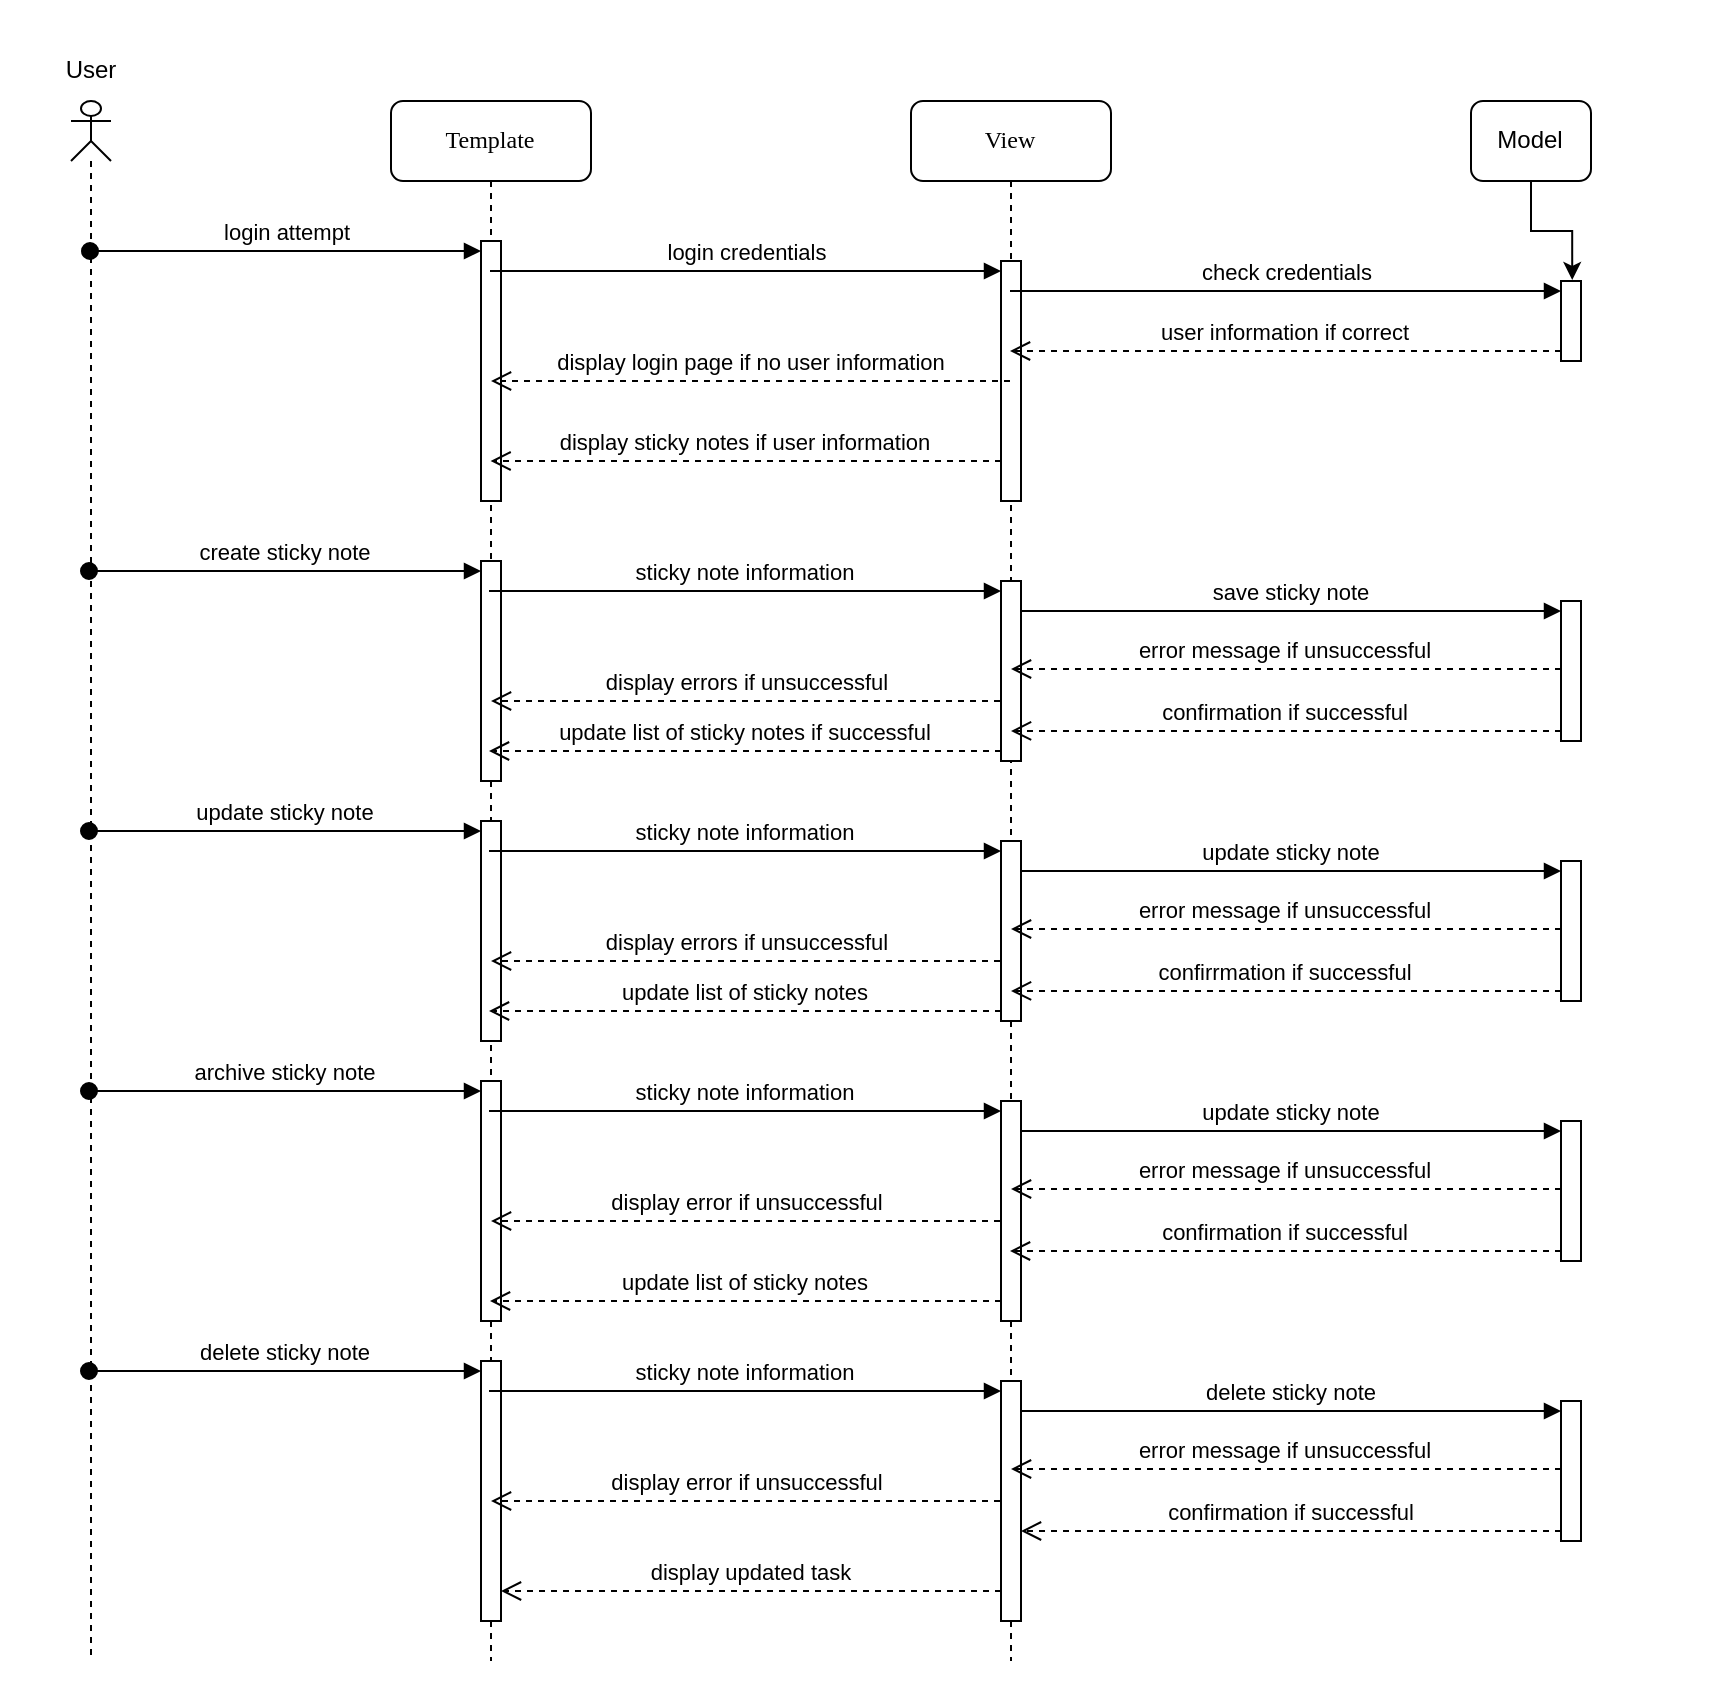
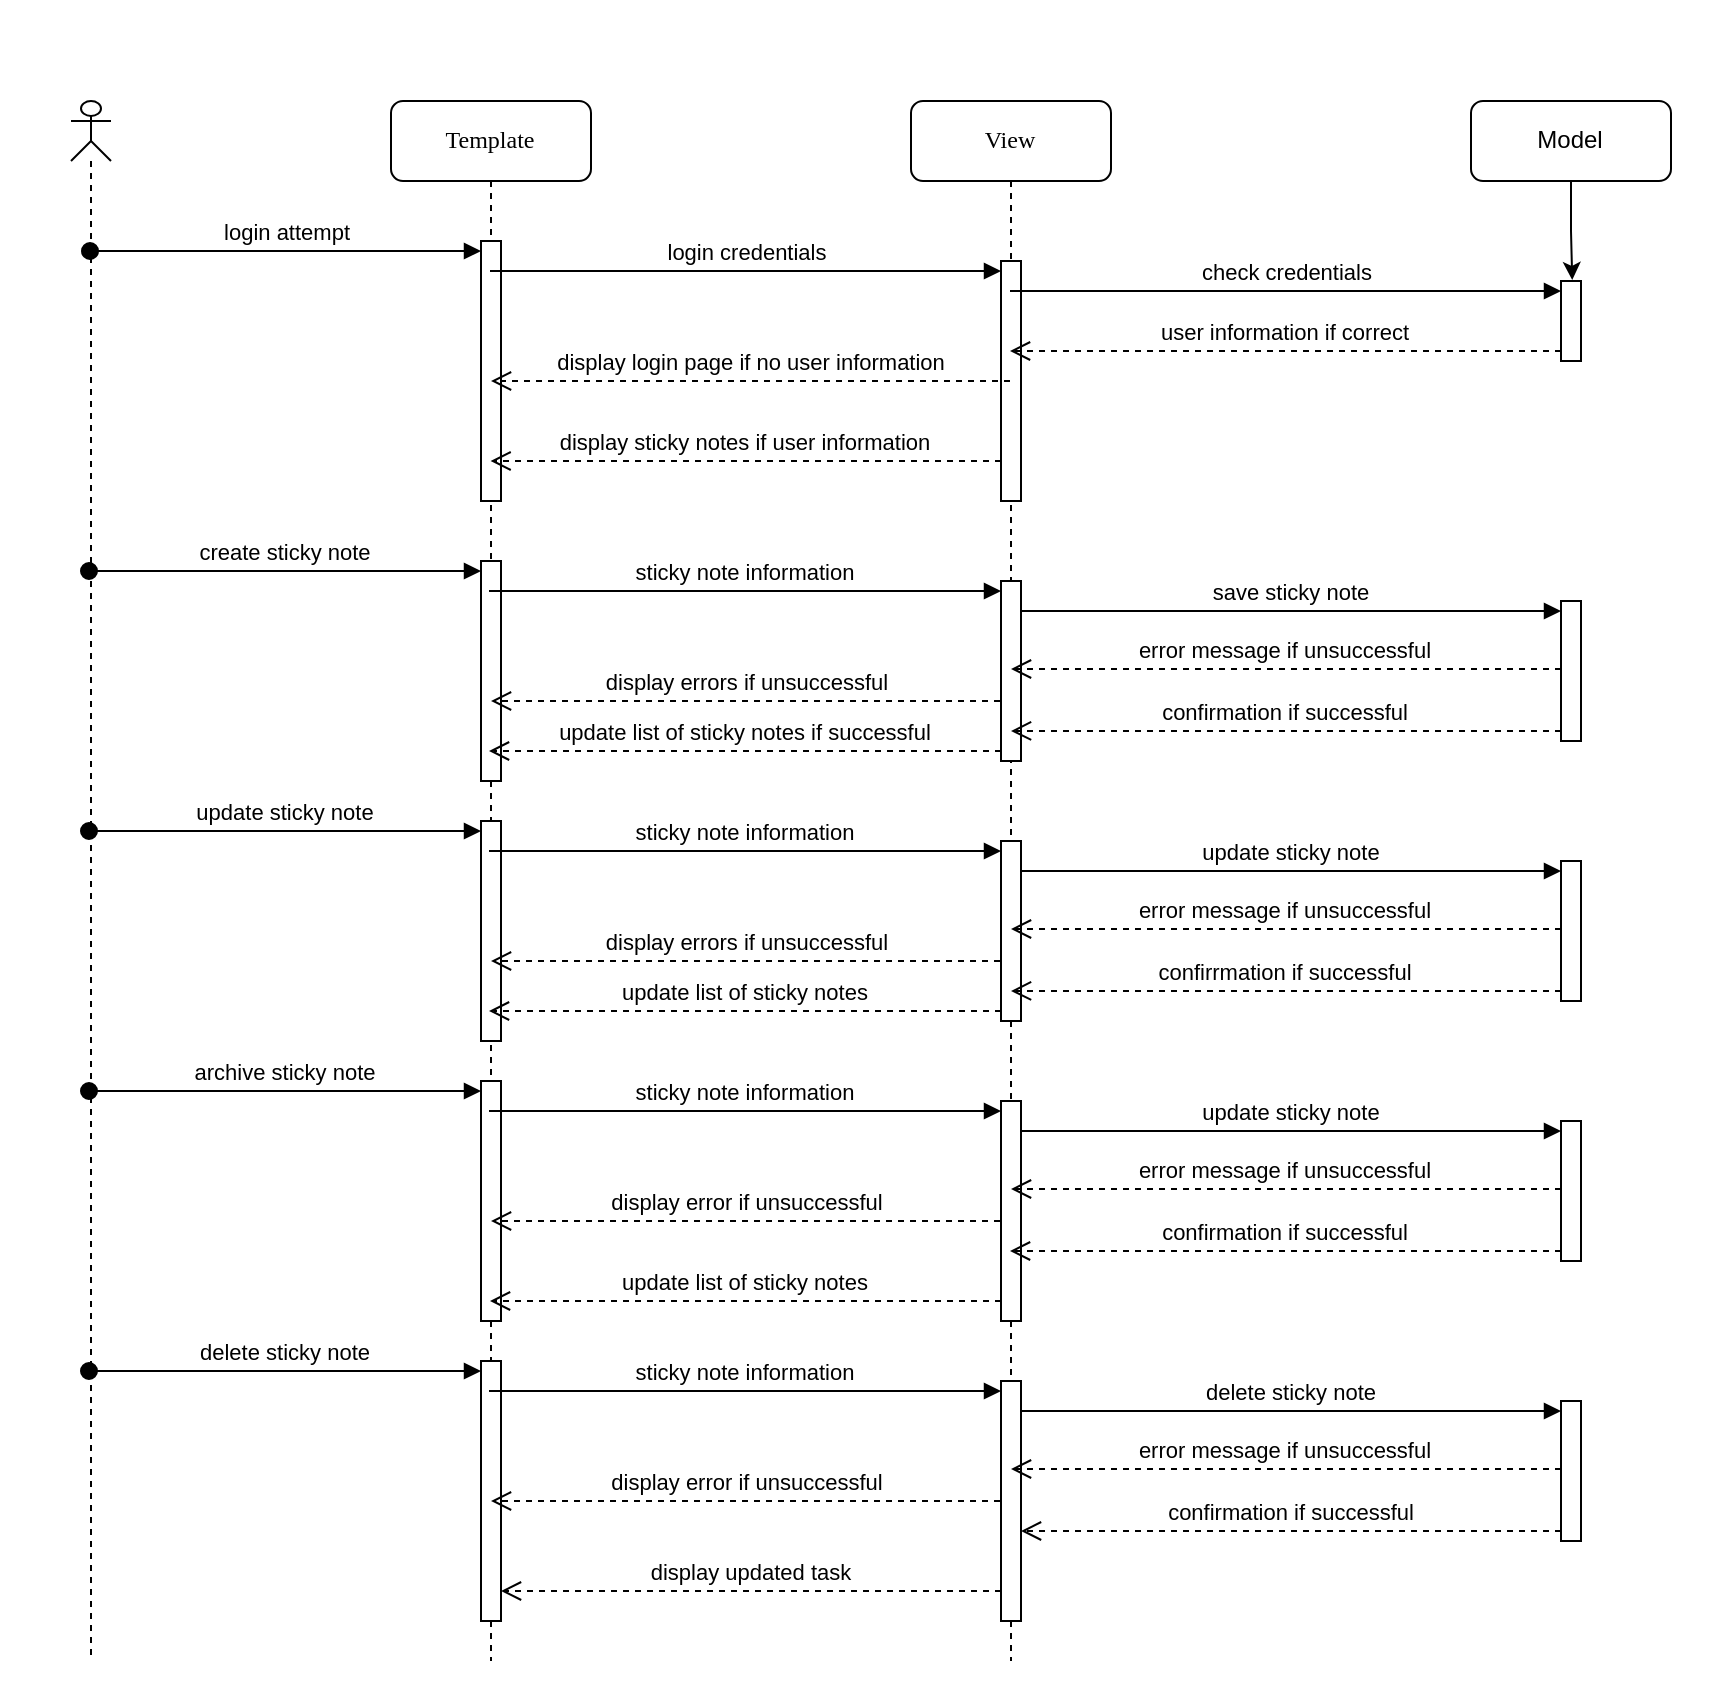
(91, 71) -> none
(1531, 141) -> (1571, 141)
